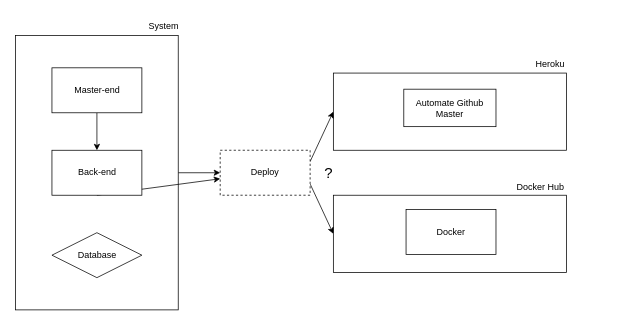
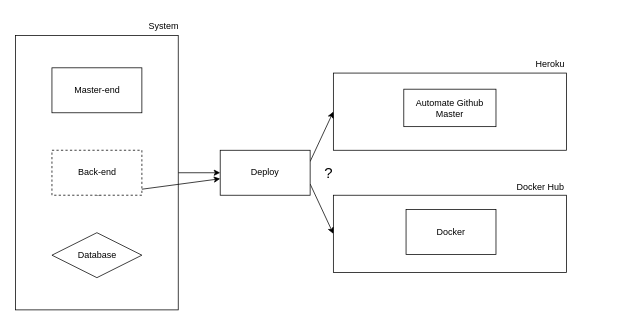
(97, 144) -> none
(97, 173) -> (97, 173)
(265, 173) -> (265, 173)
